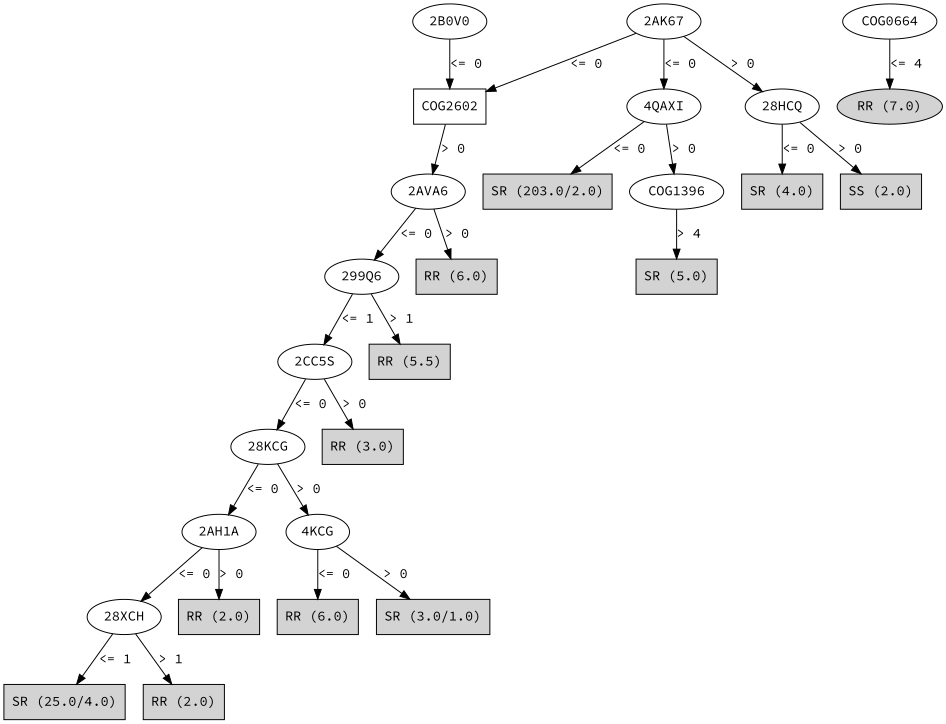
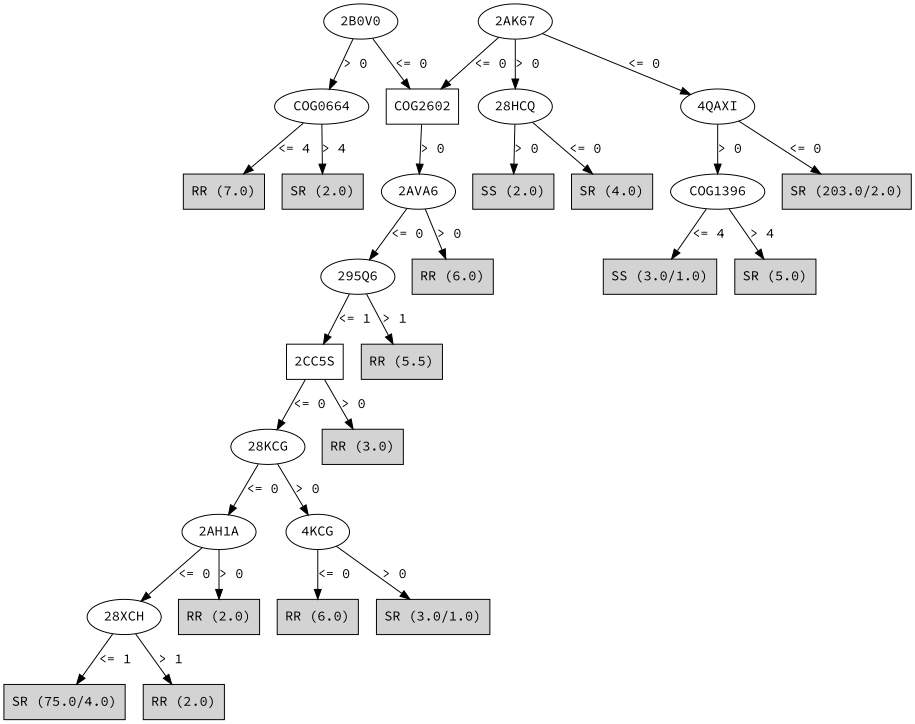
none -> (343, 59)
(890, 107) -> (224, 192)
none -> (323, 192)
(362, 277) -> (358, 277)
none -> (660, 277)
(315, 362) -> (315, 362)
(65, 702) -> (65, 702)
